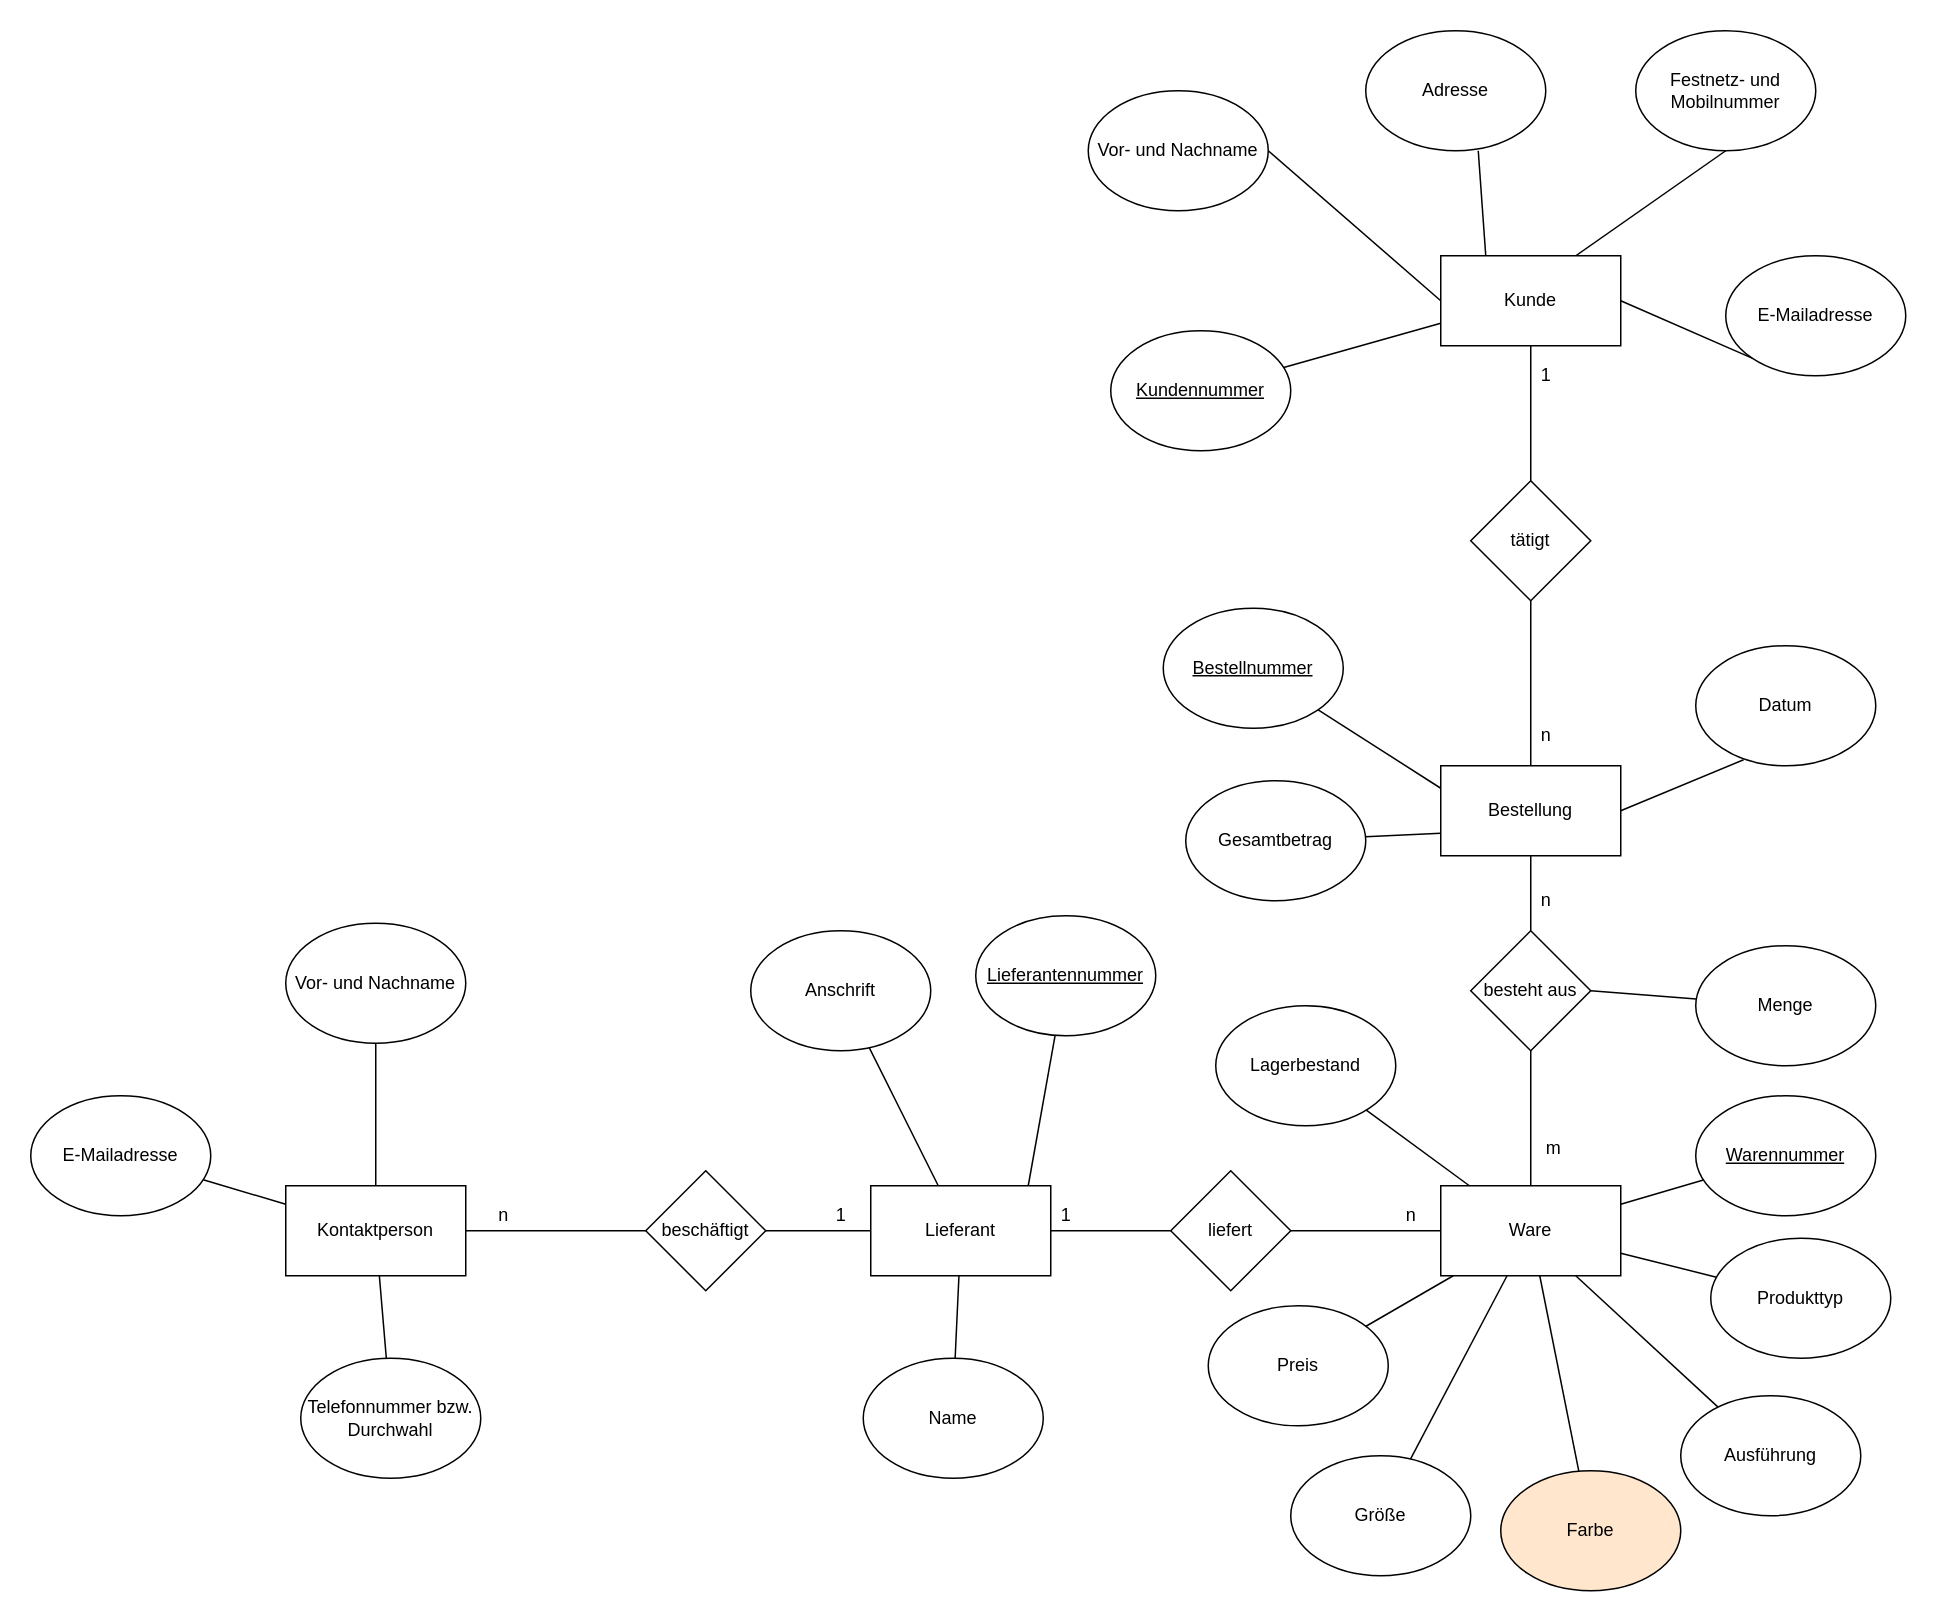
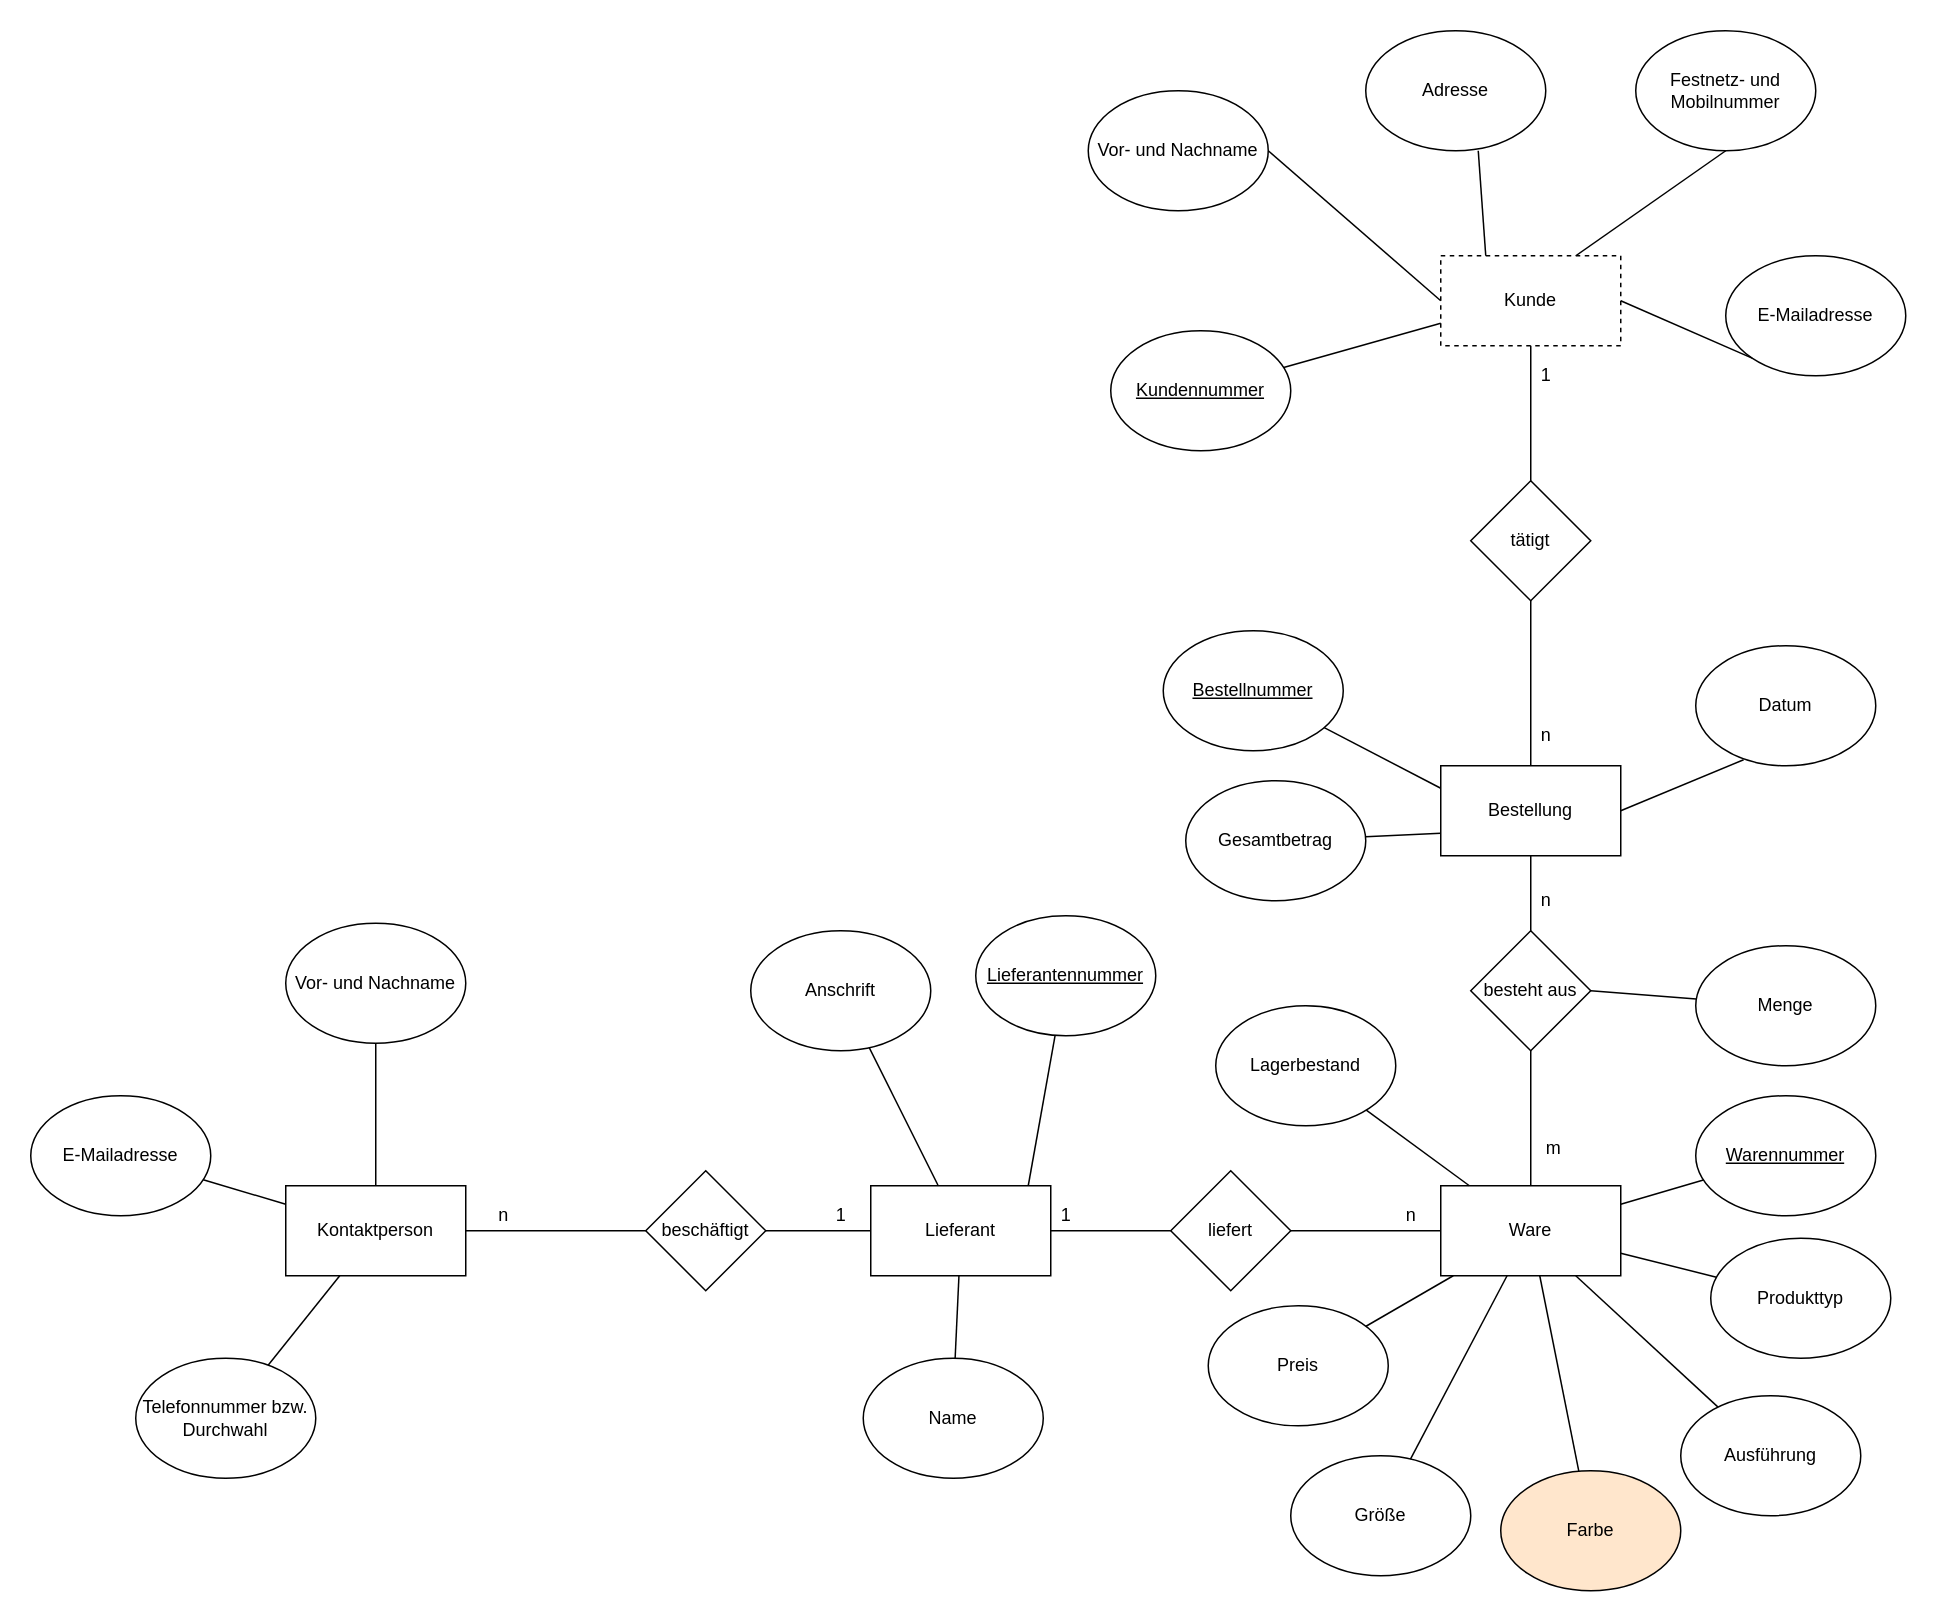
(1531, 301) -> (1531, 301)
(1253, 668) -> (1253, 691)
(391, 1418) -> (226, 1418)
